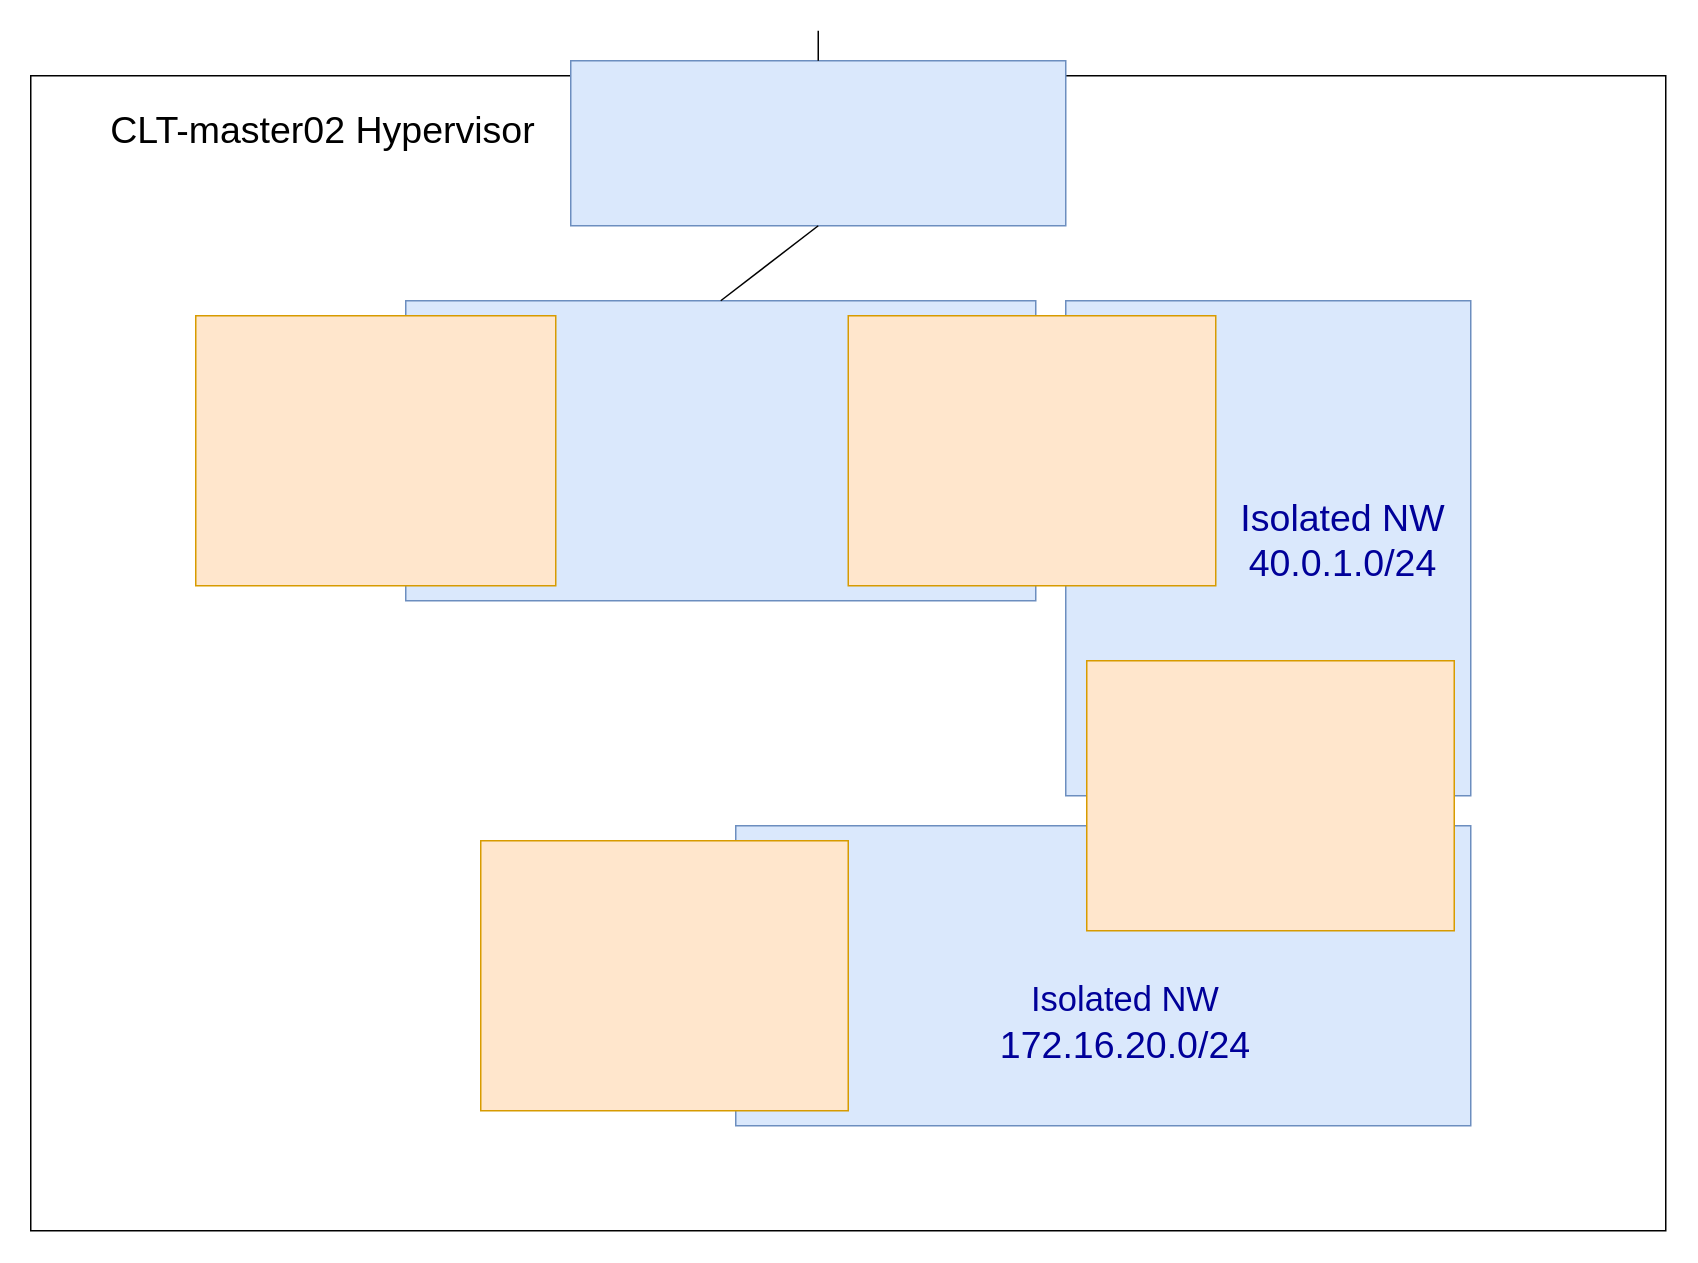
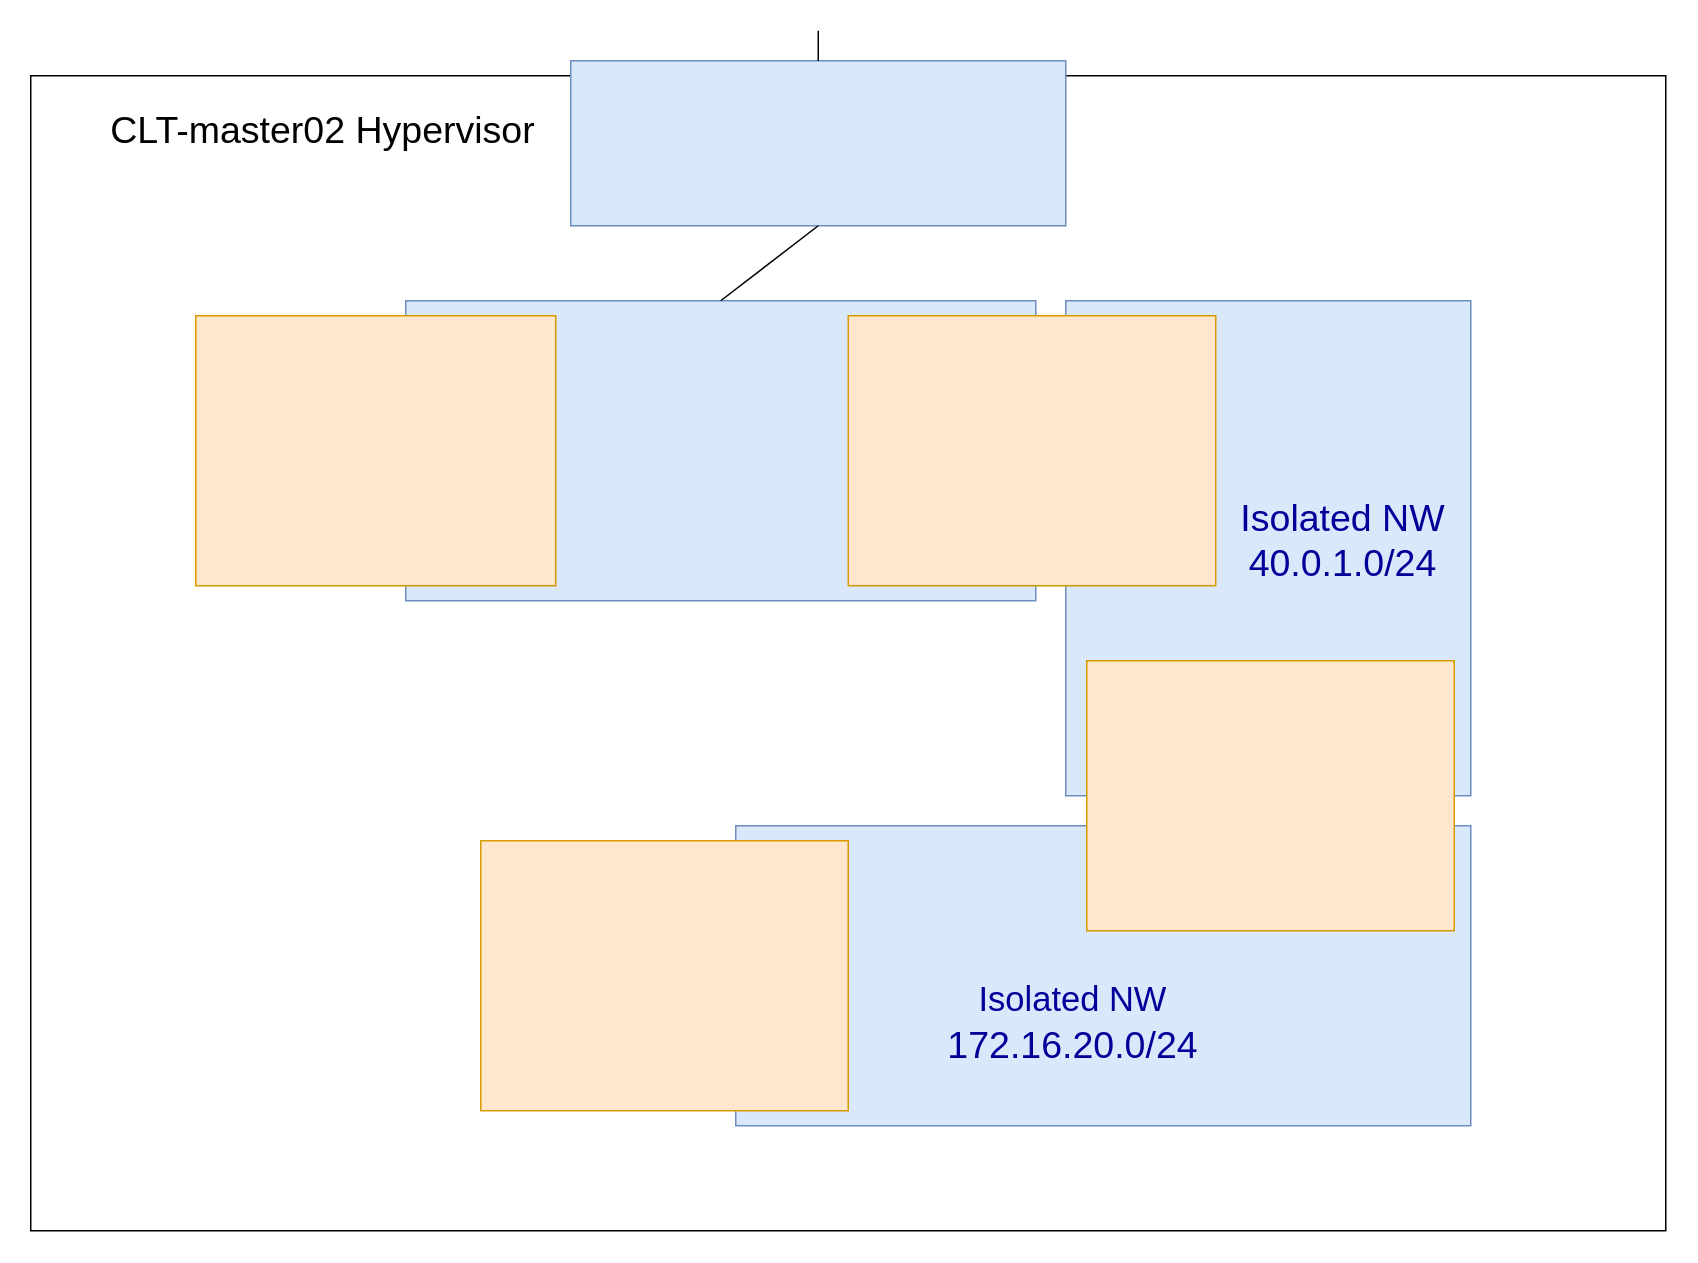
(1126, 1021) -> (1073, 1021)
